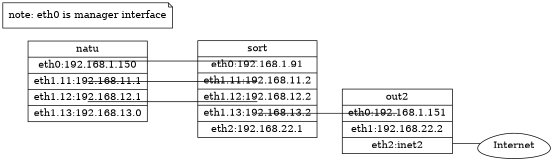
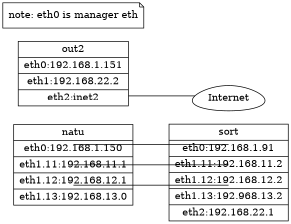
(88, 15) -> (73, 15)
(257, 113) -> (229, 196)
(327, 113) -> none
